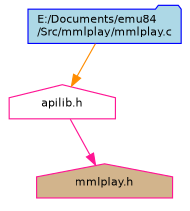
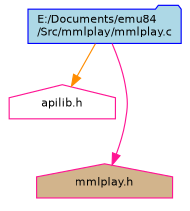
(80, 137) -> (127, 98)
